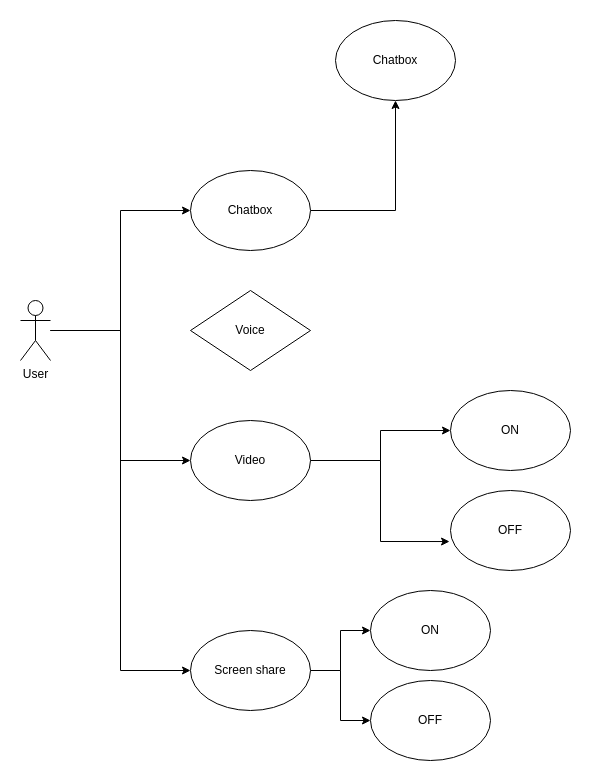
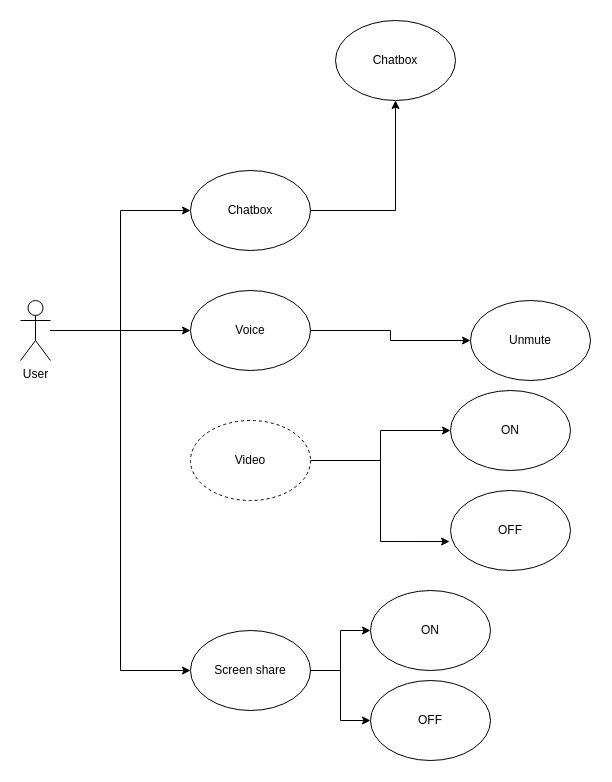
none -> (153, 331)
(251, 331) -> (251, 331)
none -> (391, 332)
none -> (531, 341)
(153, 461) -> none
(251, 461) -> (251, 461)
